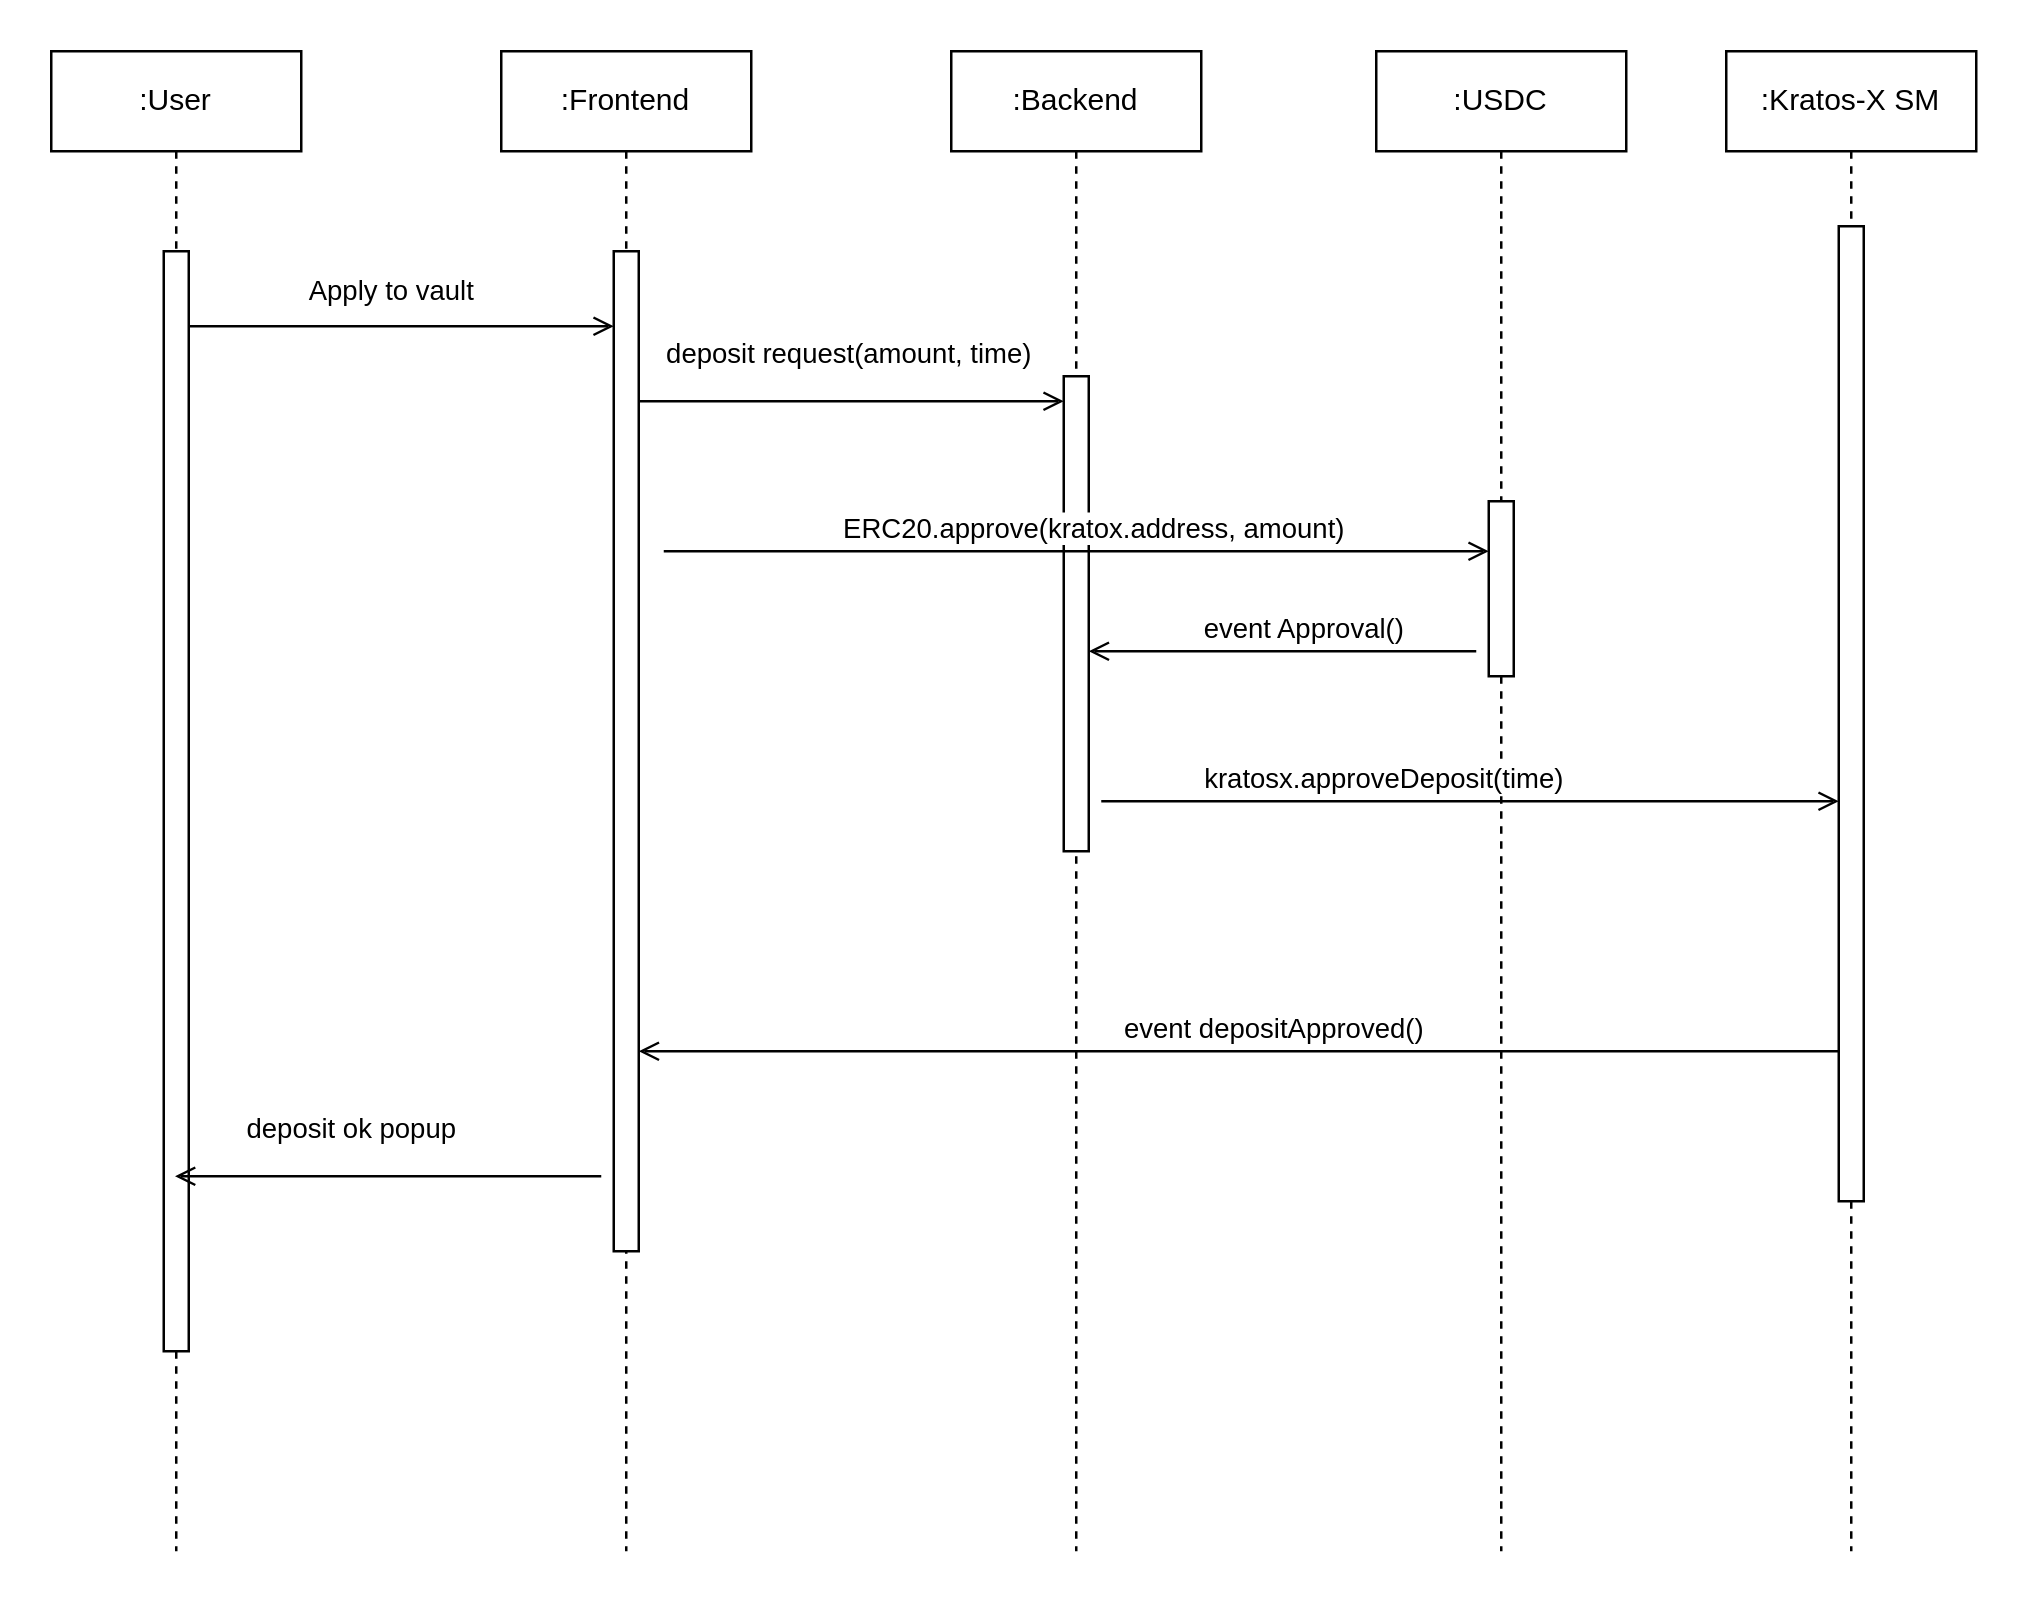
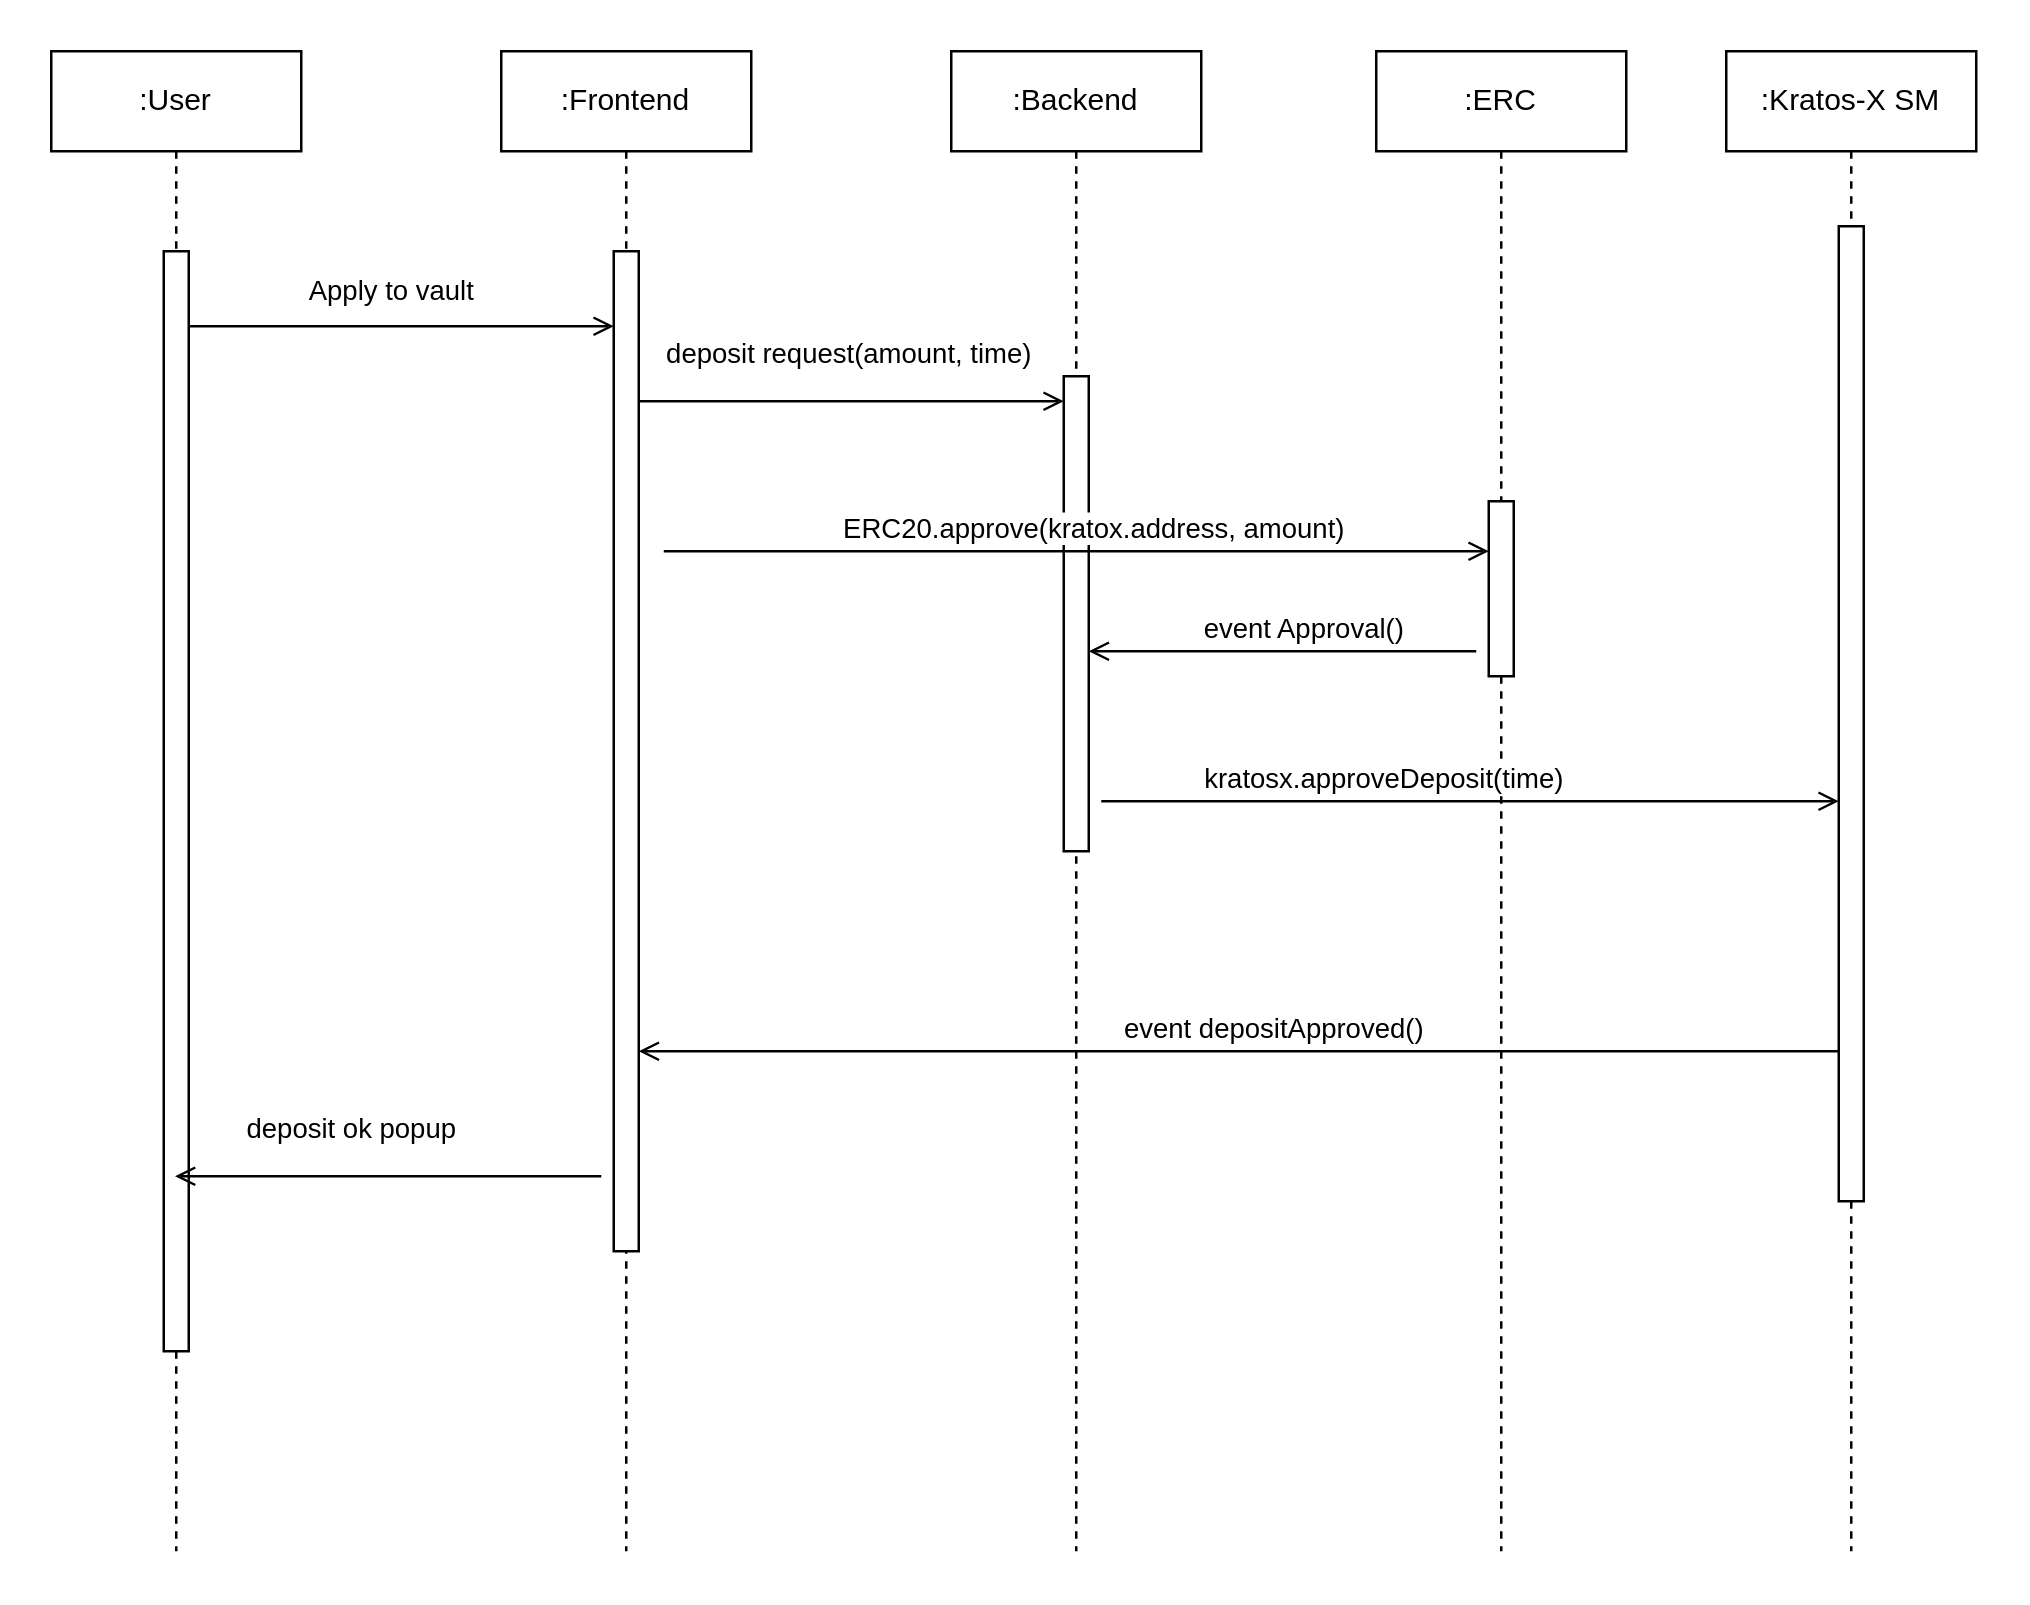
(1501, 101) -> (1501, 101)
